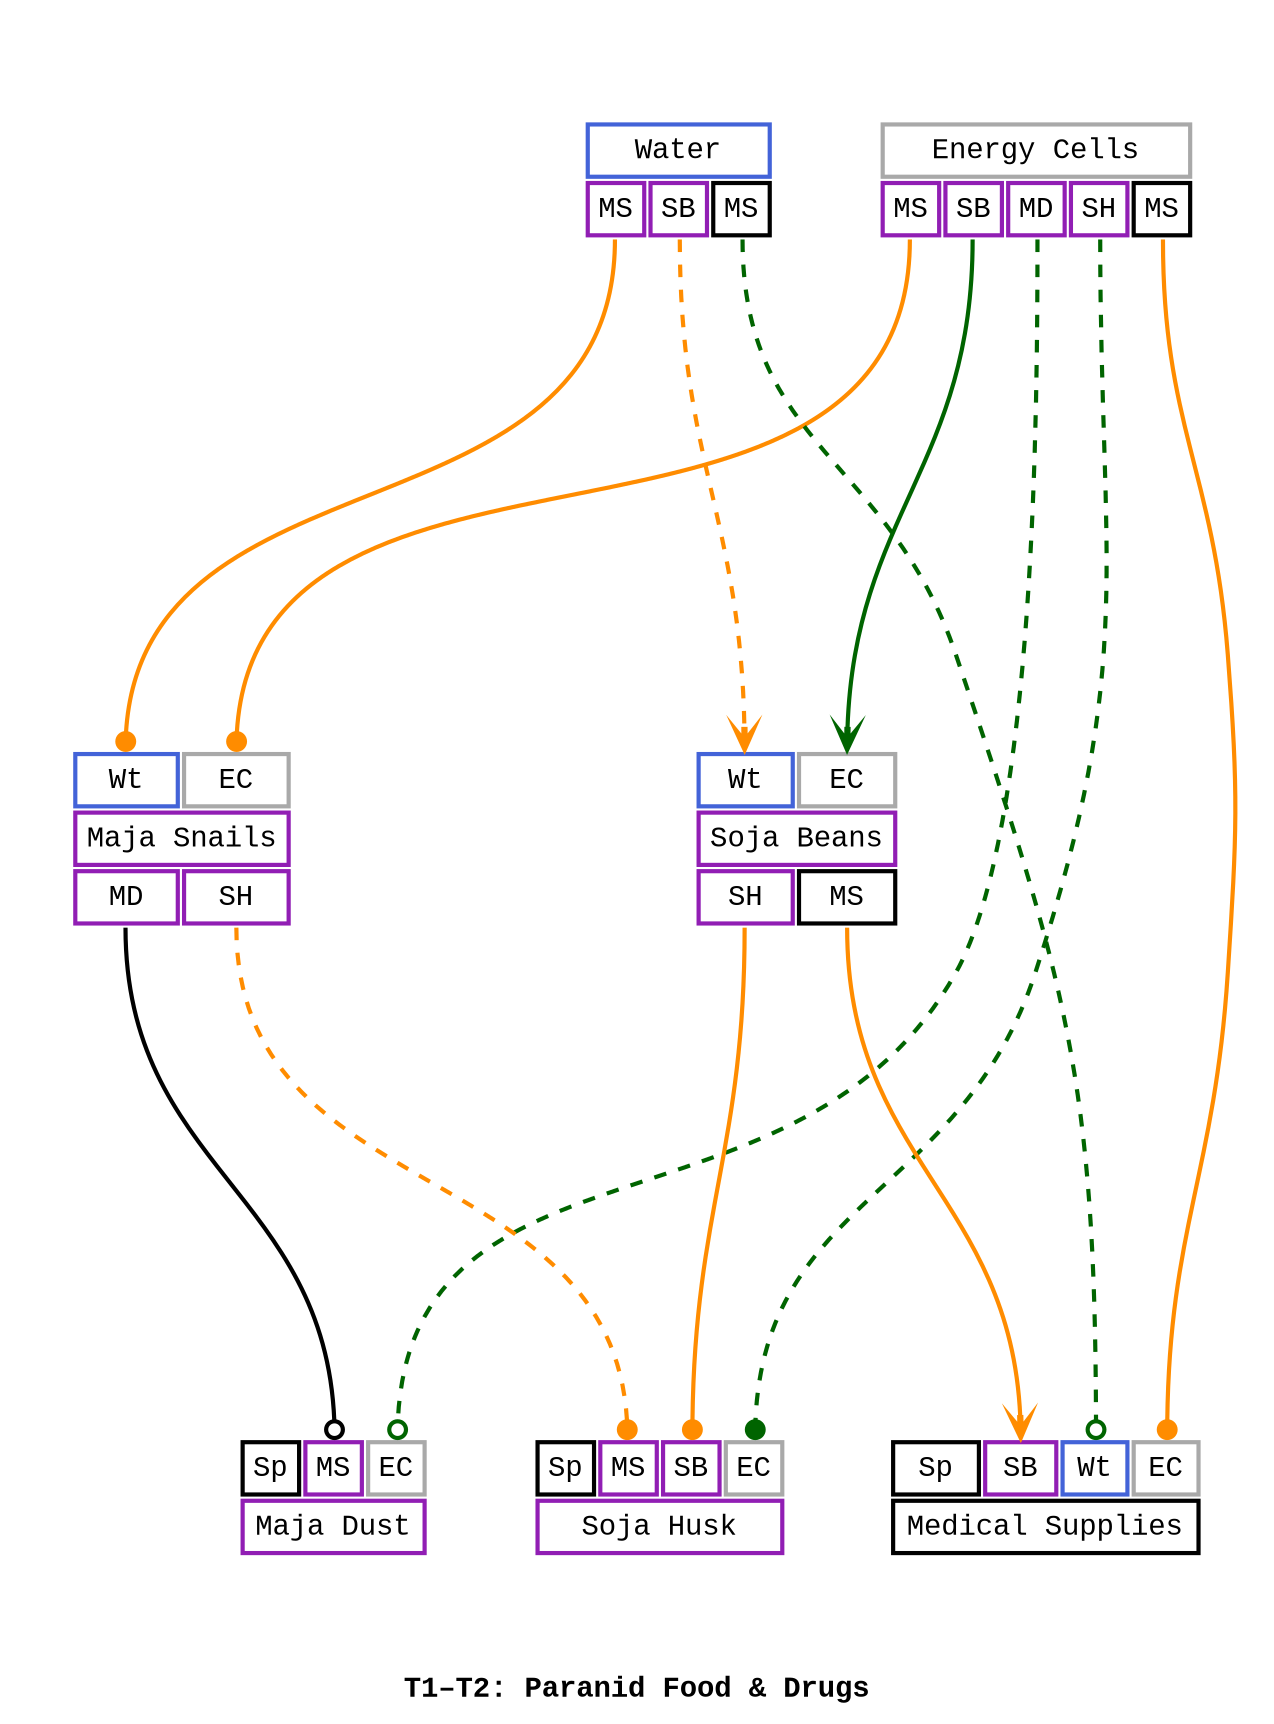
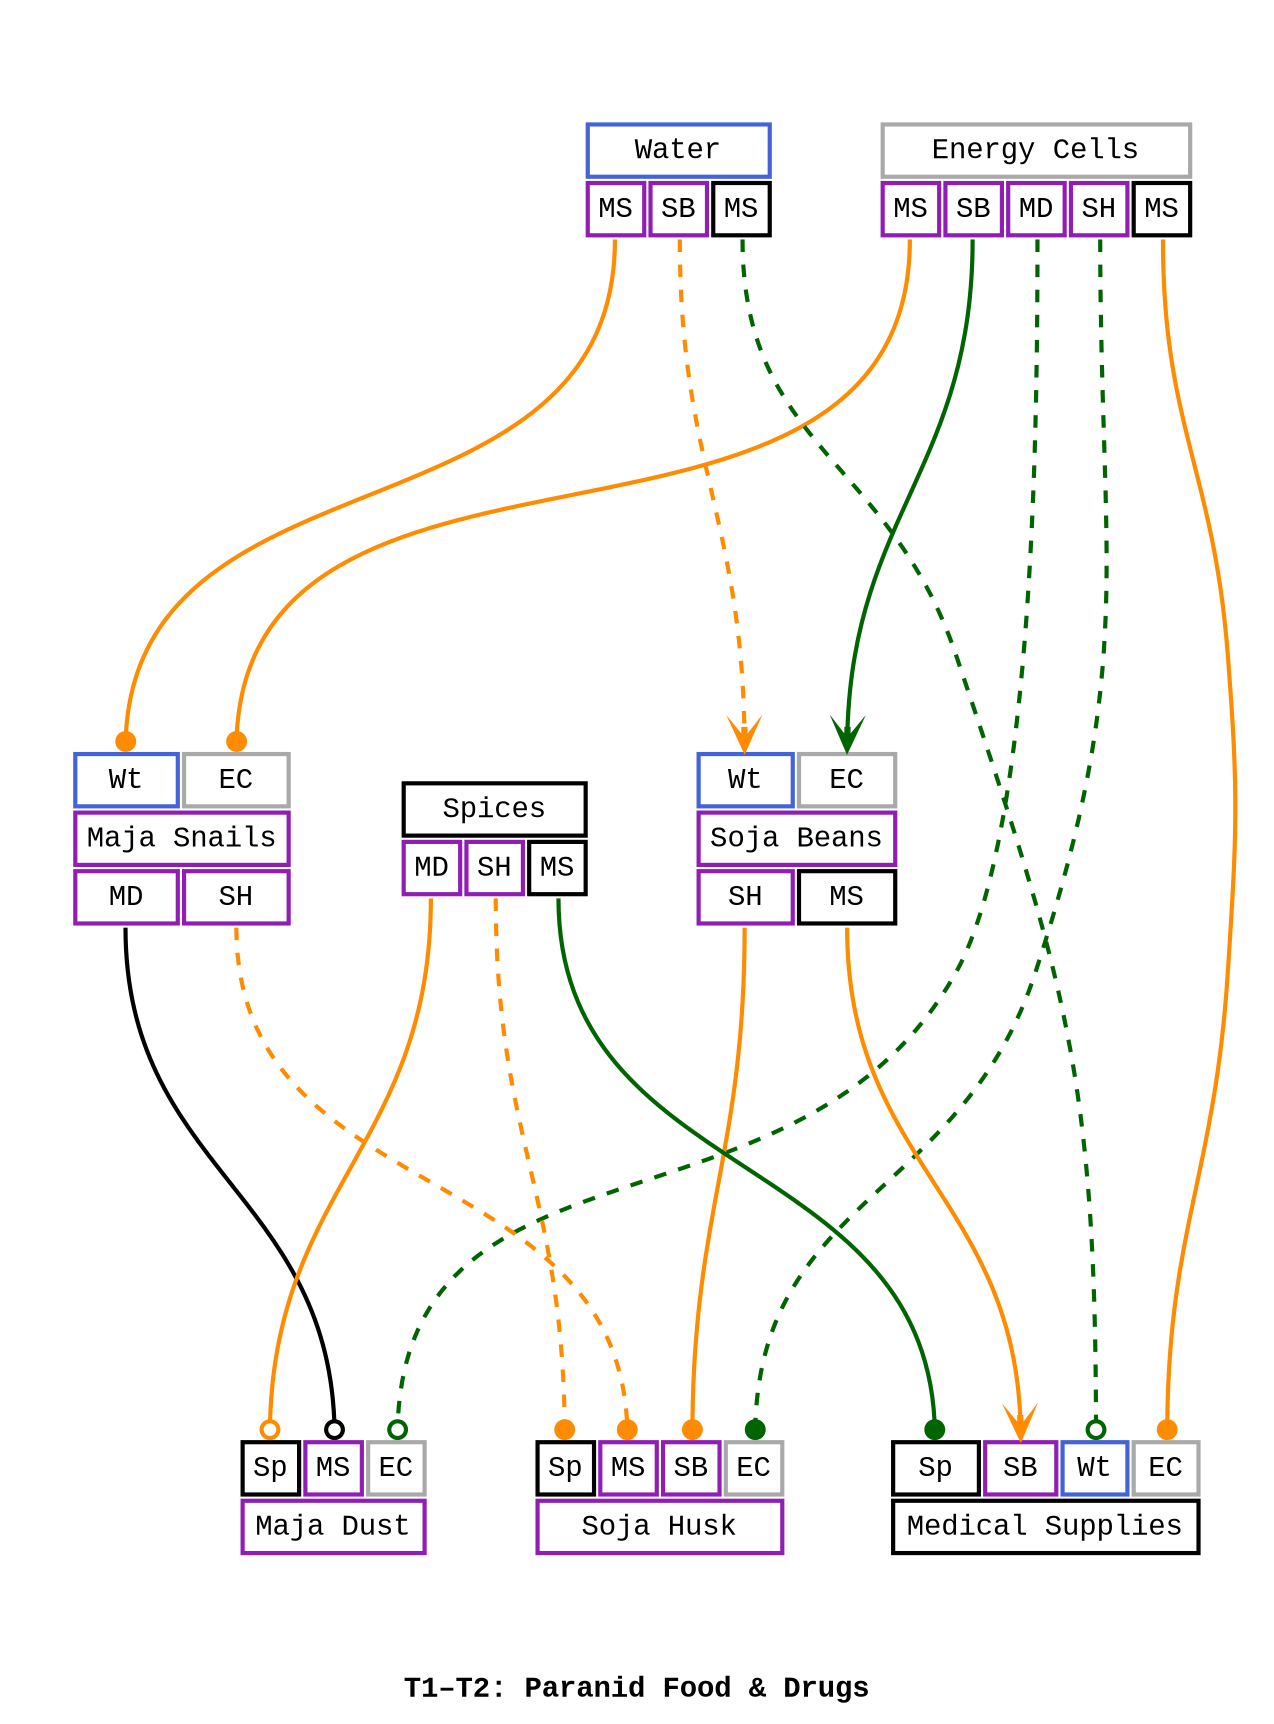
none -> (494, 838)
